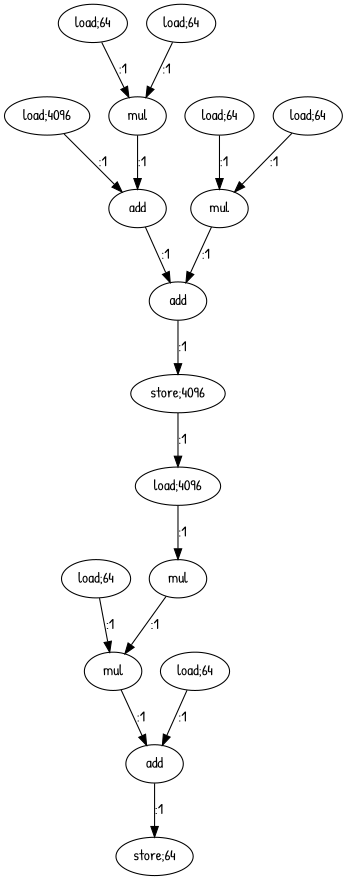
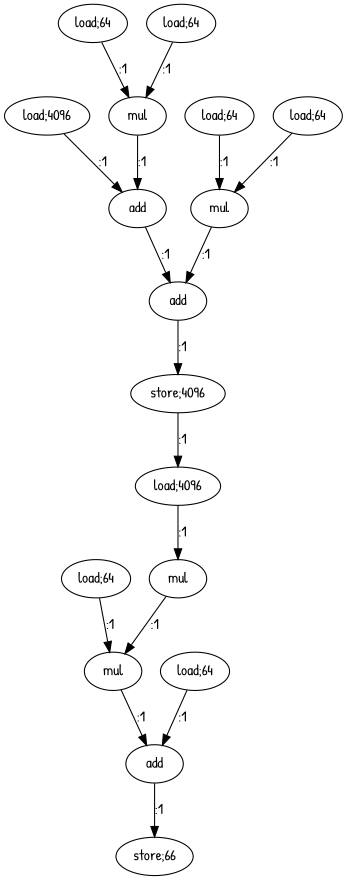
(155, 856) -> (155, 856)
